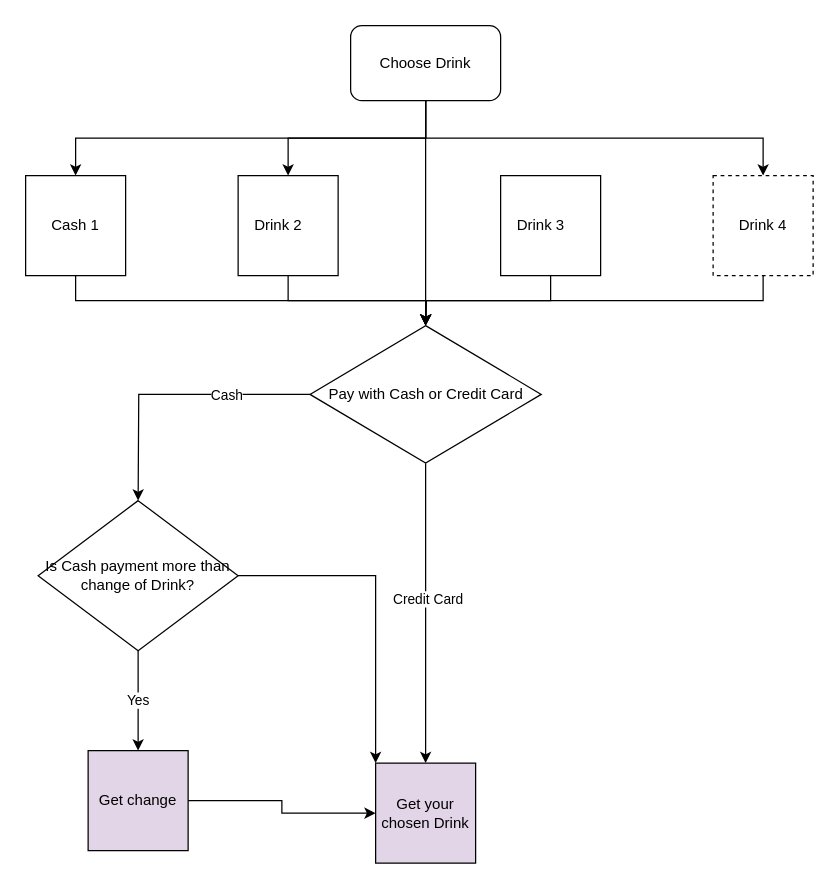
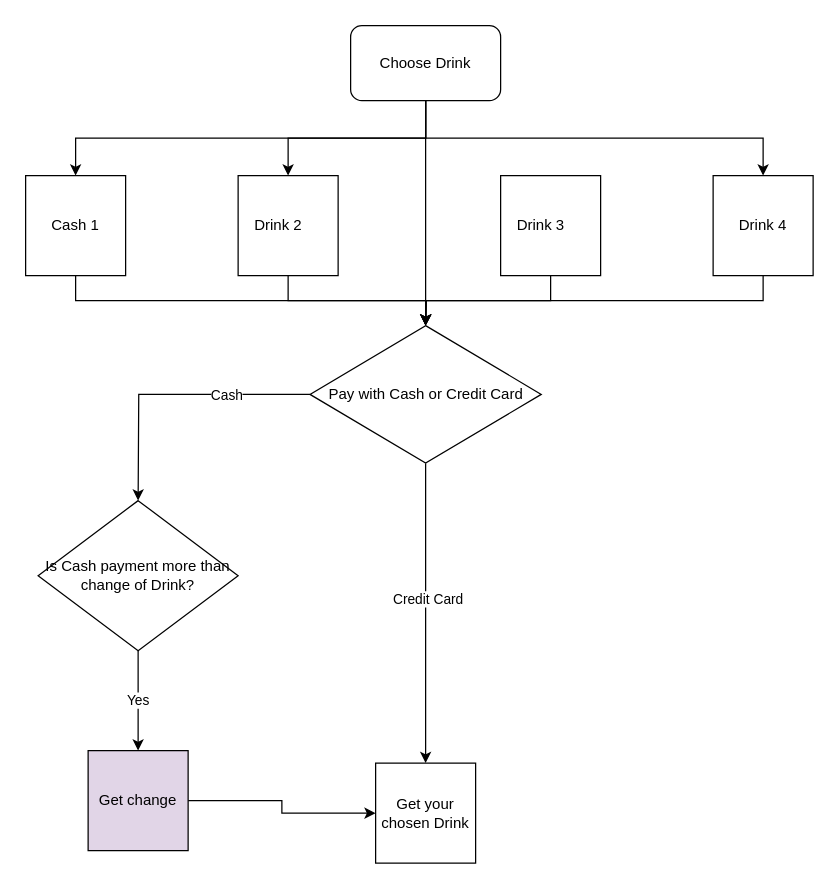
(763, 226) -> (763, 226)
(376, 597) -> none
(426, 813) -> (426, 813)
